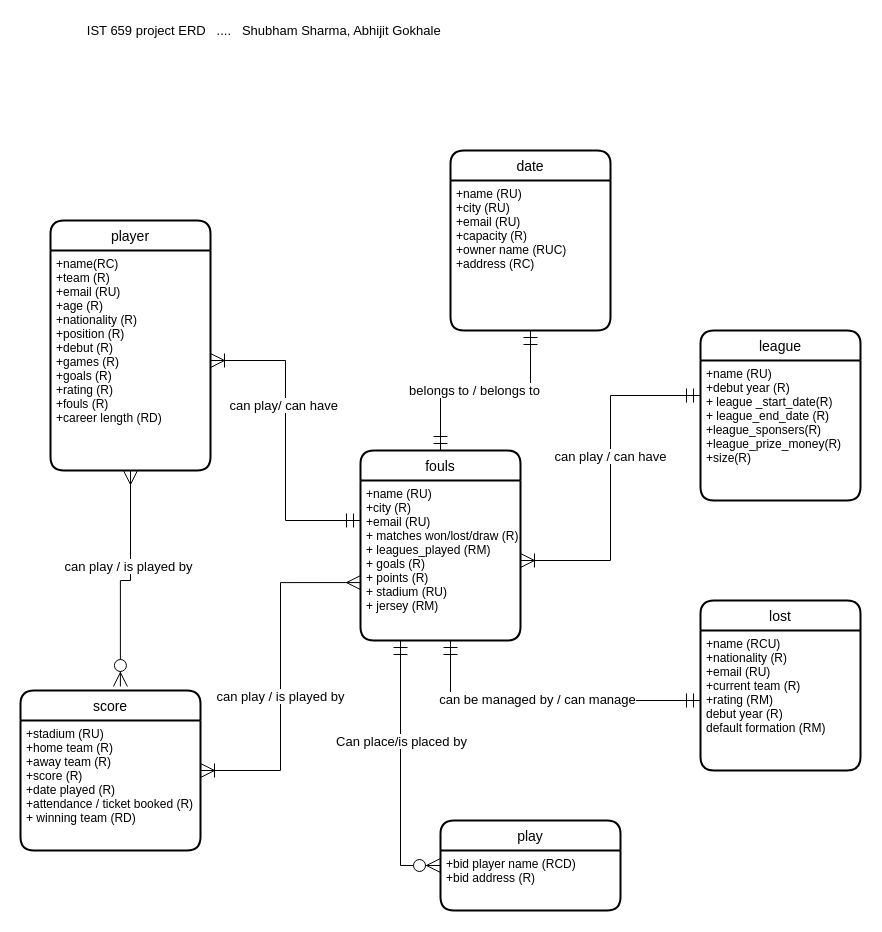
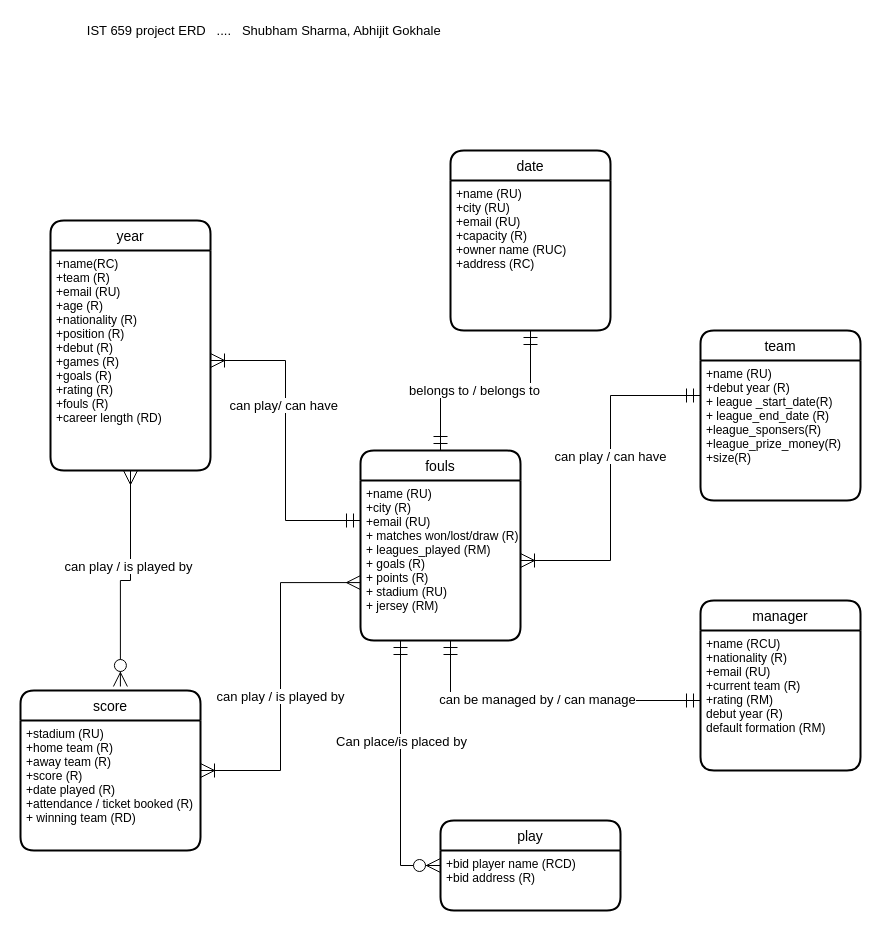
(130, 236) -> (130, 236)
(780, 346) -> (780, 346)
(780, 616) -> (780, 616)
